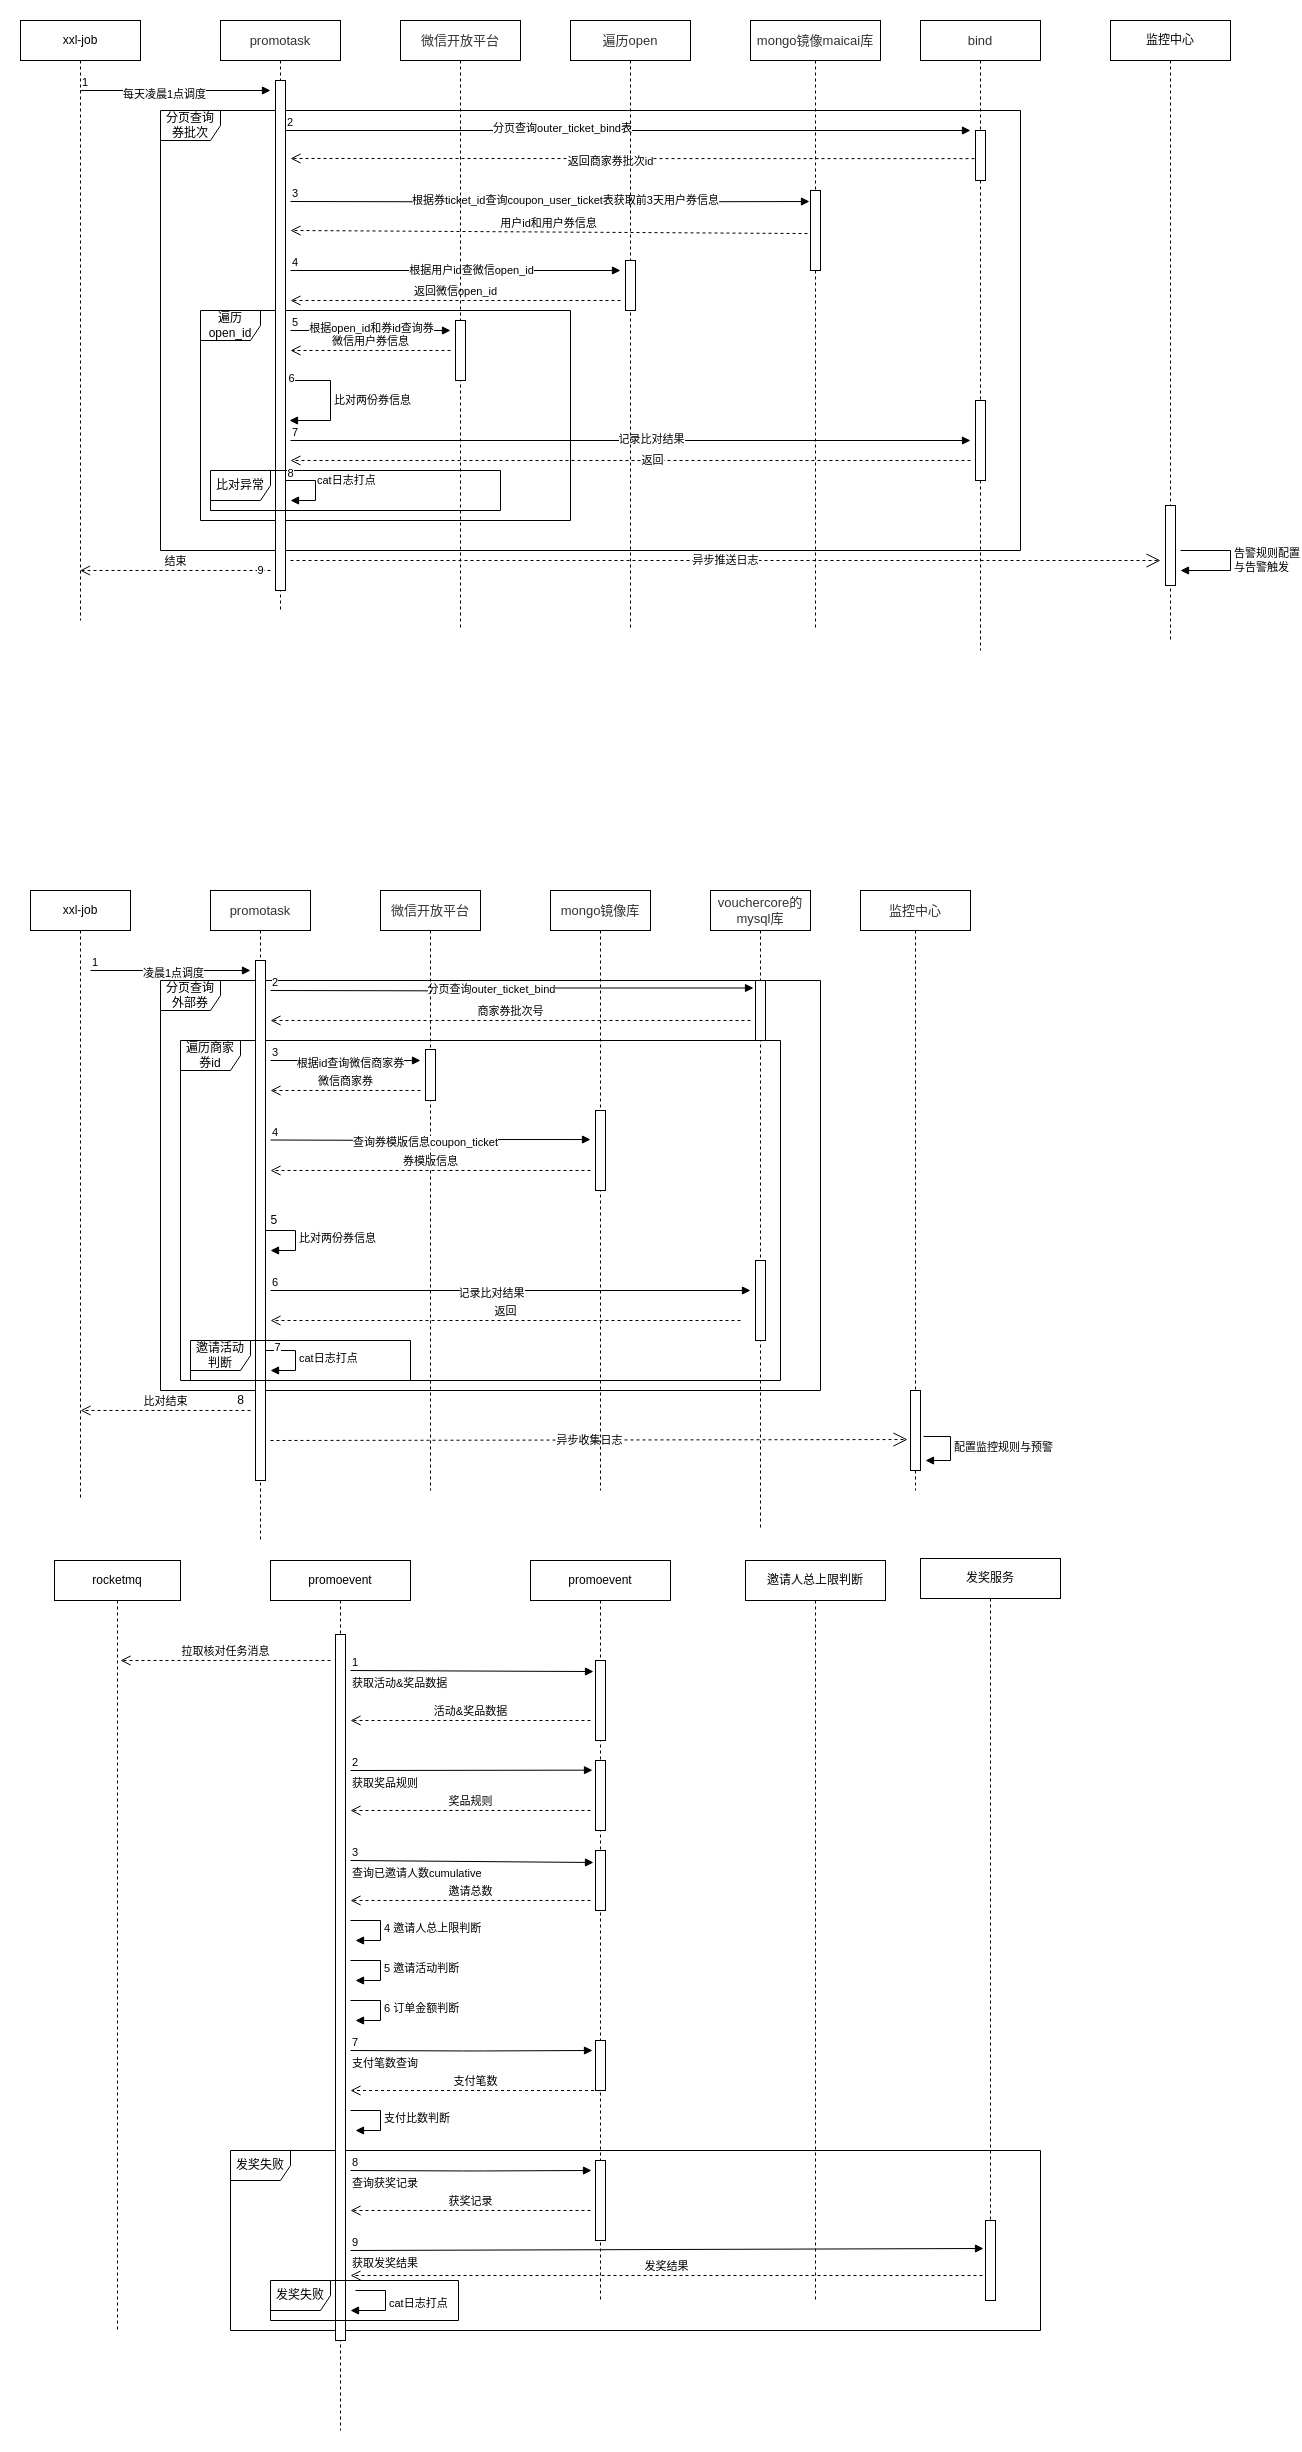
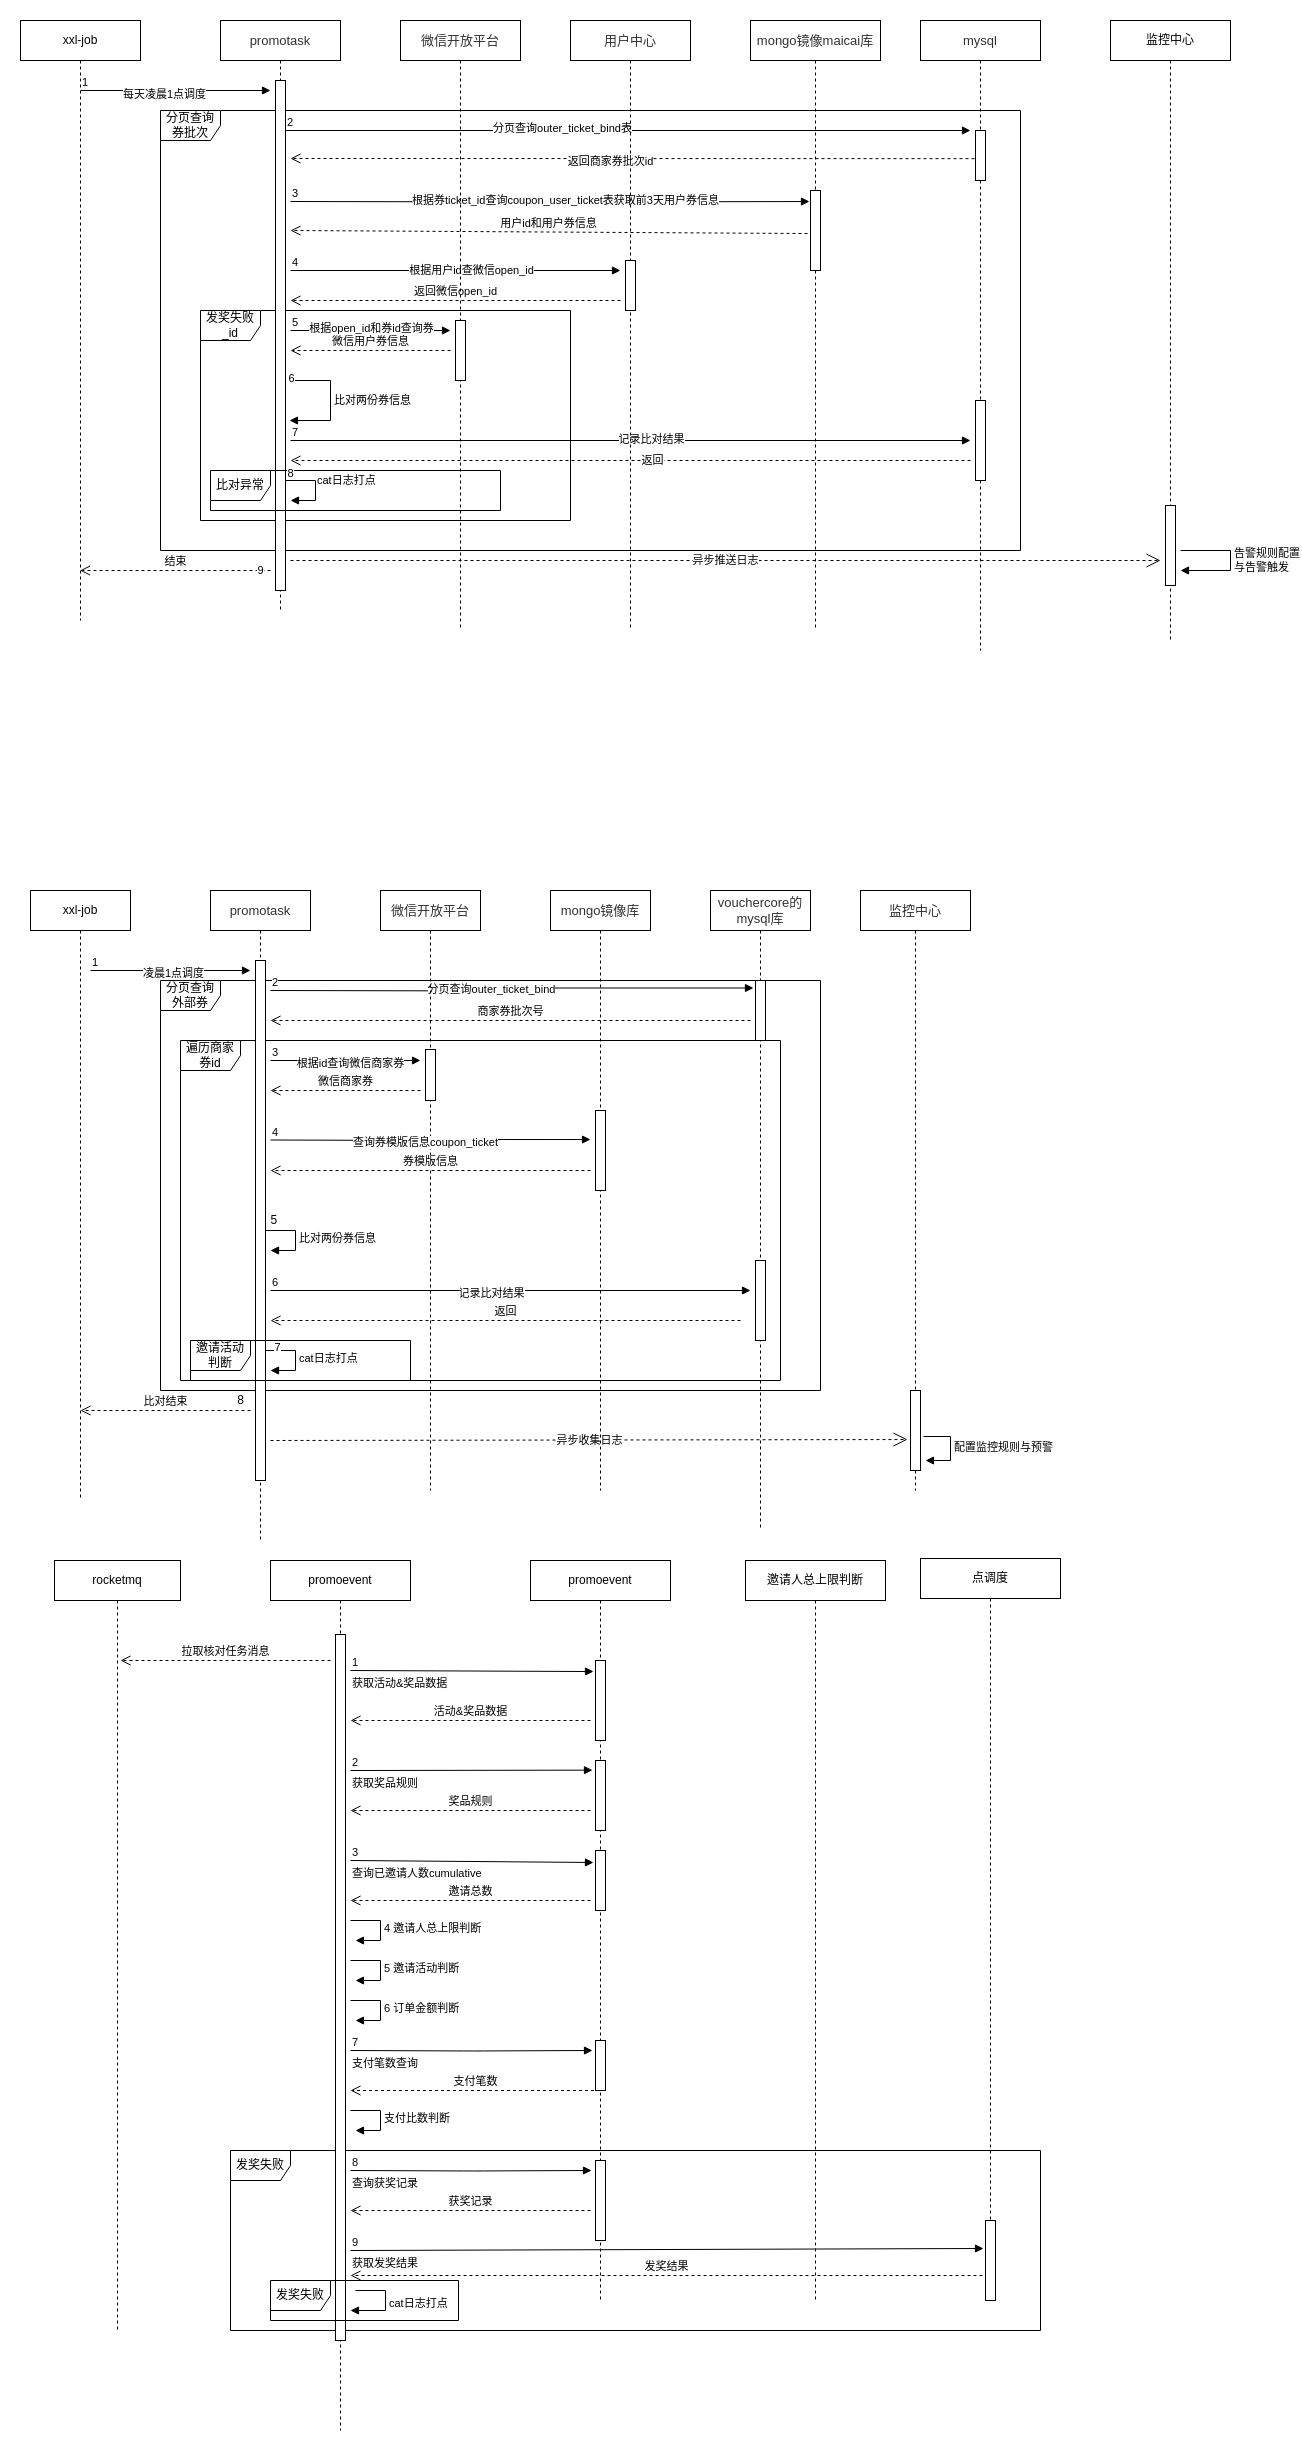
(631, 41) -> (631, 41)
(981, 41) -> (981, 41)
(231, 326) -> (231, 326)
(991, 1579) -> (991, 1579)
